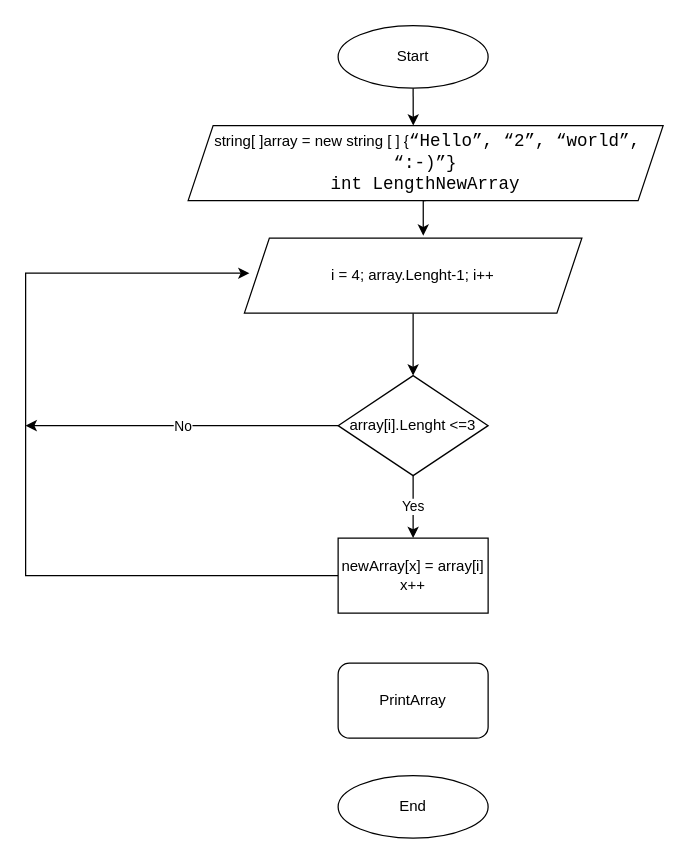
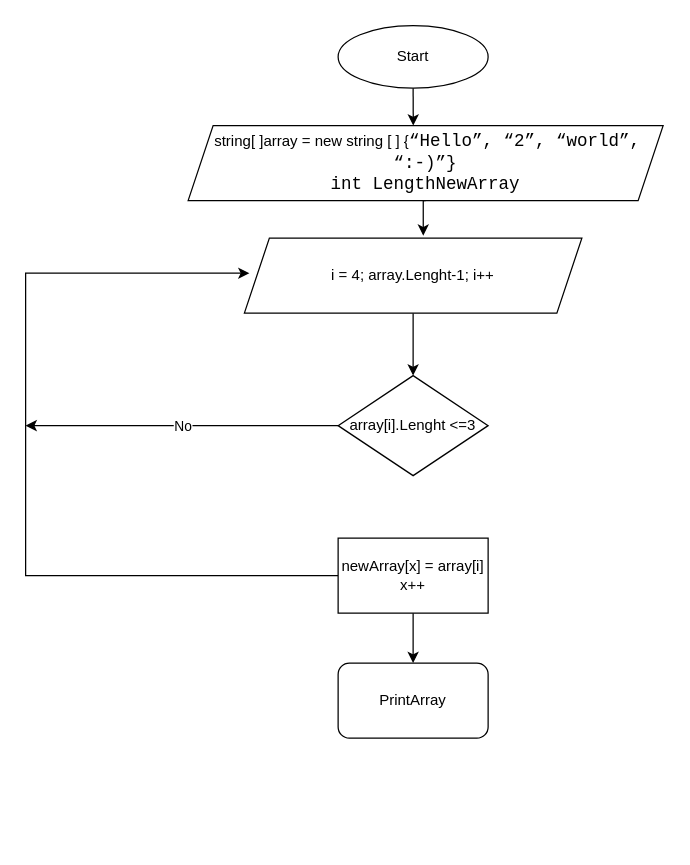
(413, 503) -> none
none -> (413, 634)
(413, 807) -> none
